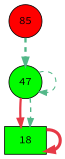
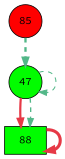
(25, 140) -> (25, 140)
